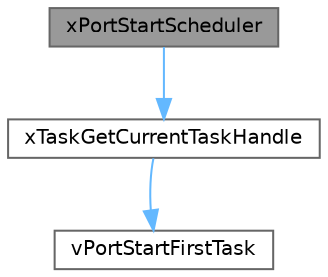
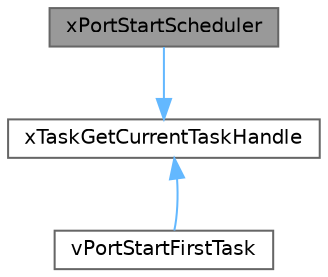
(150, 184) -> (177, 205)
